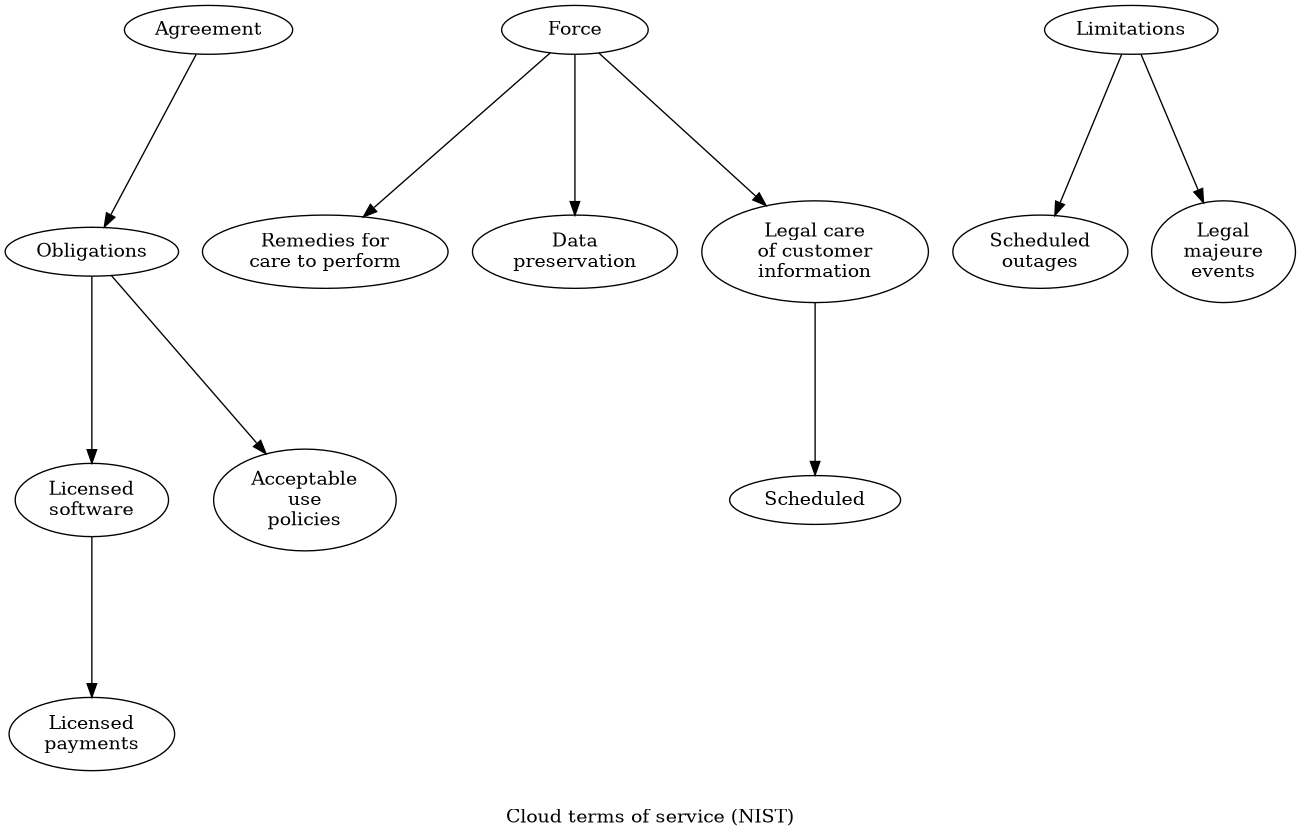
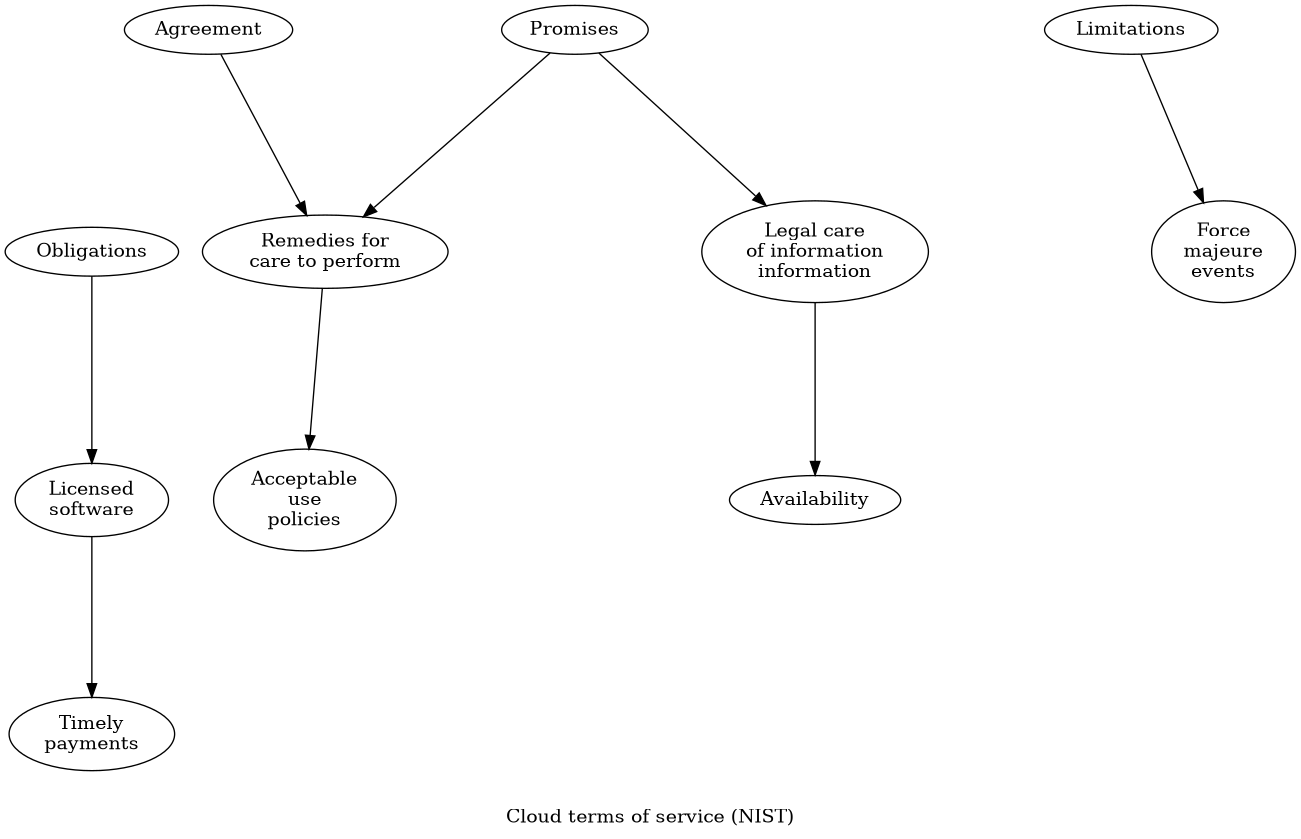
(575, 30) -> (575, 30)
(154, 134) -> (260, 129)
(575, 252) -> none
(815, 252) -> (815, 252)
(1040, 252) -> none
(1224, 252) -> (1224, 252)
(184, 359) -> (316, 362)
(815, 500) -> (815, 500)
(92, 734) -> (92, 734)
